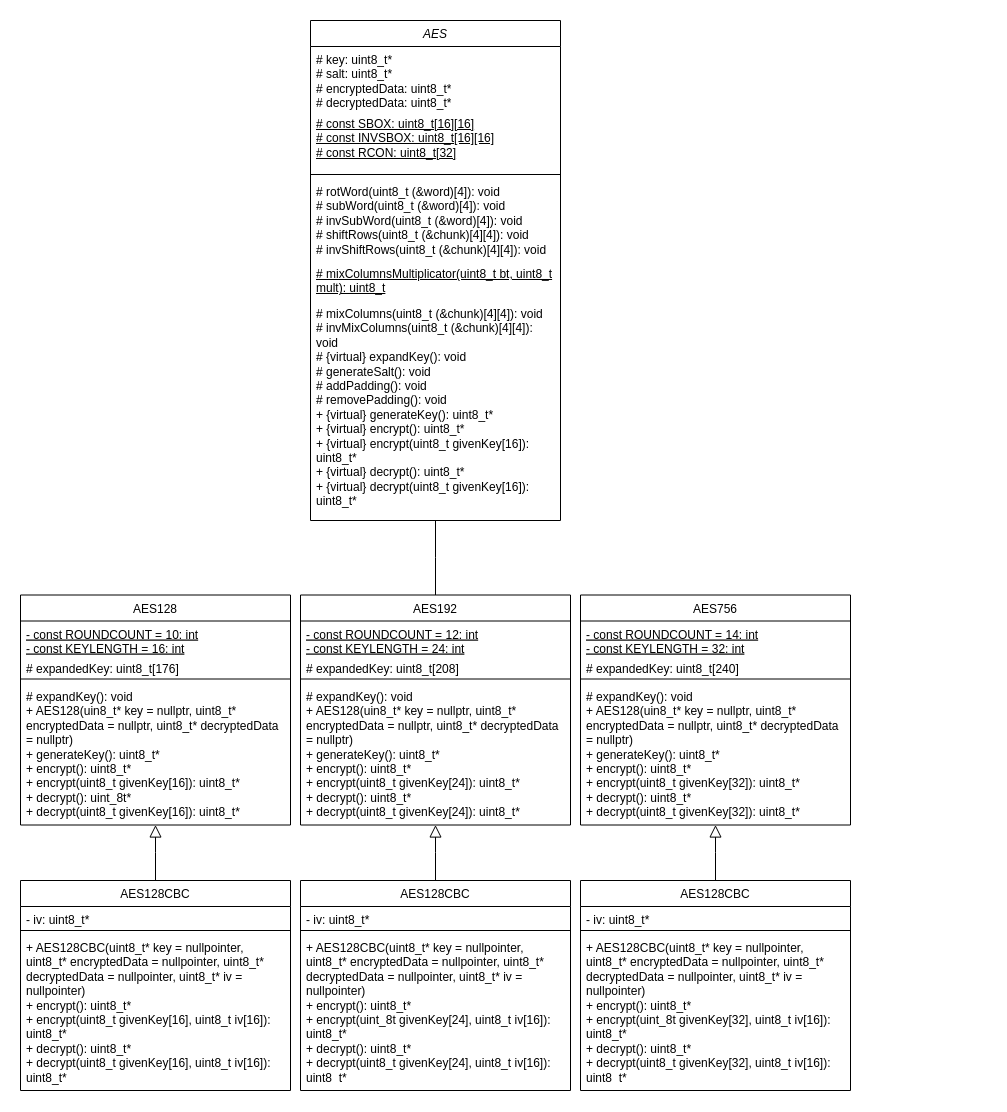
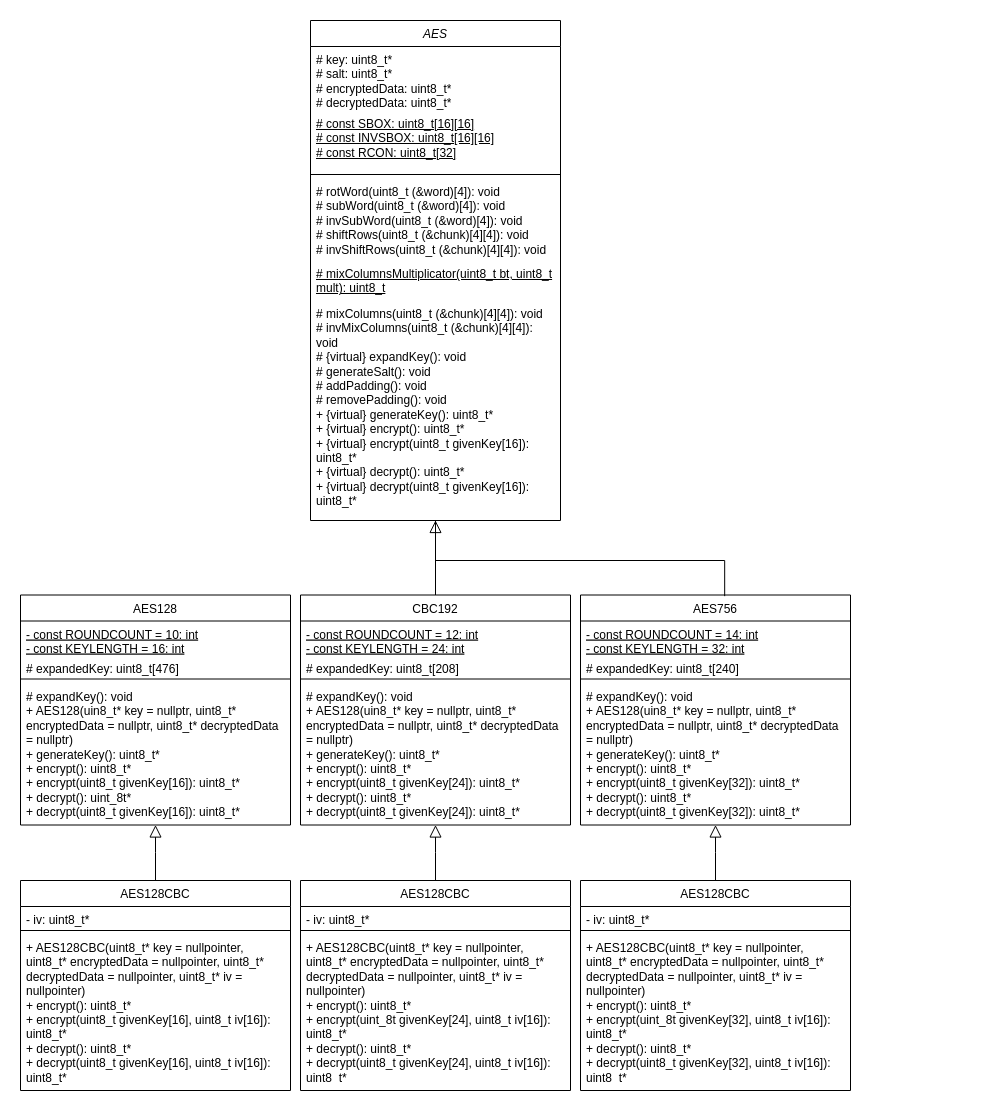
none -> (598, 561)
(435, 609) -> (435, 609)
(110, 669) -> (110, 669)
